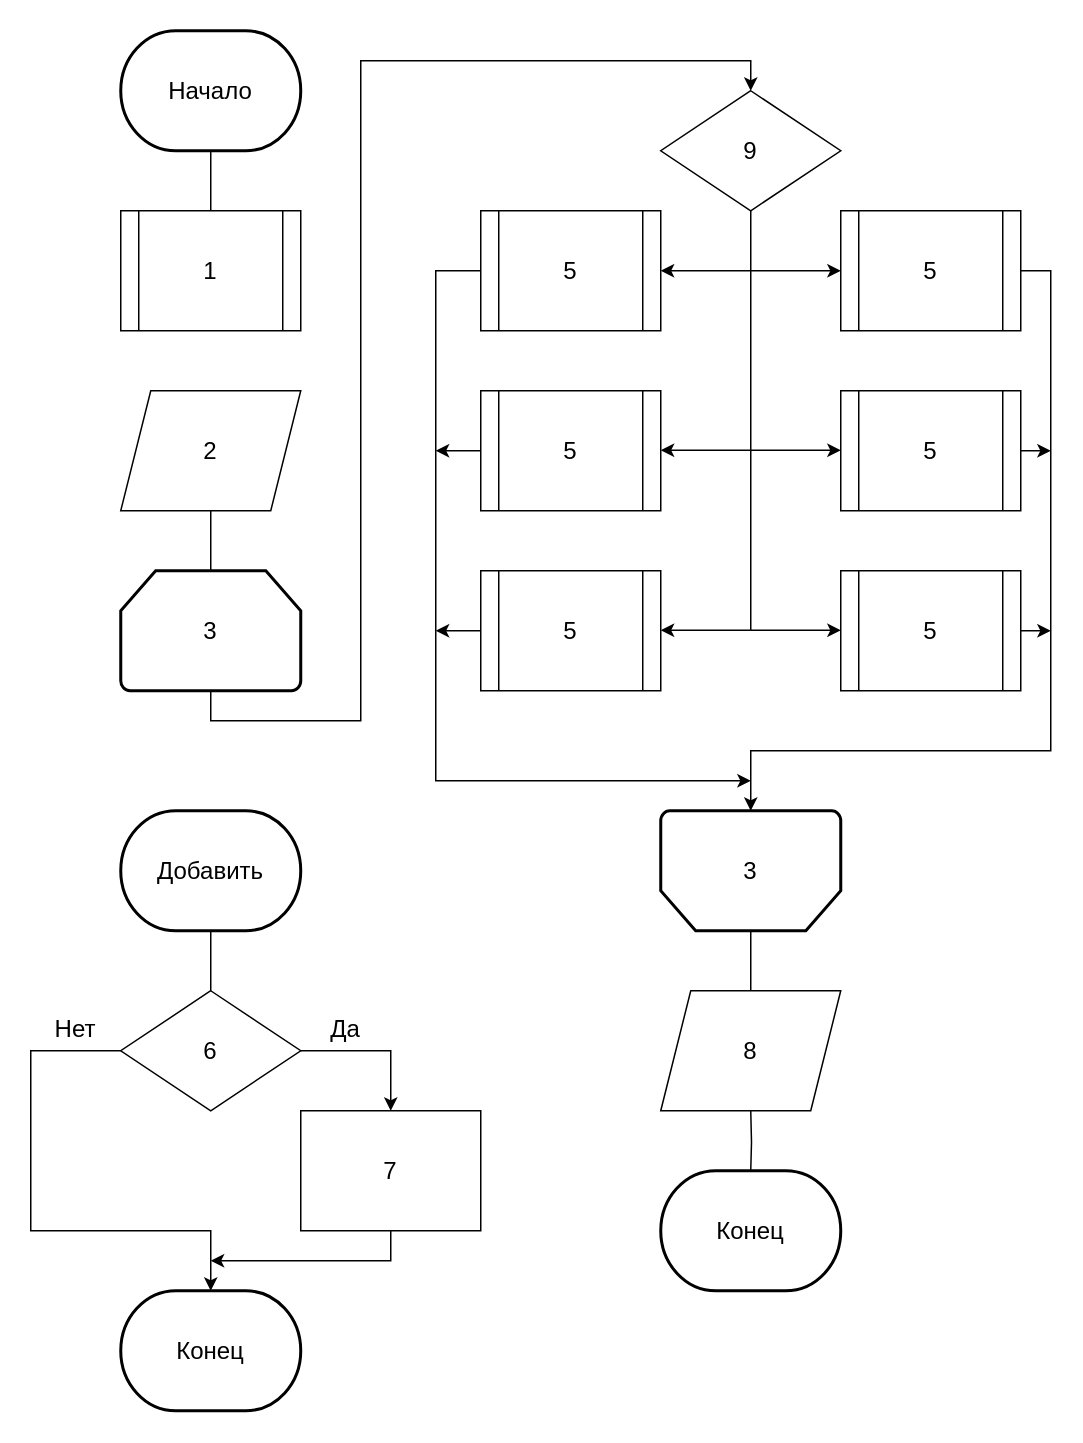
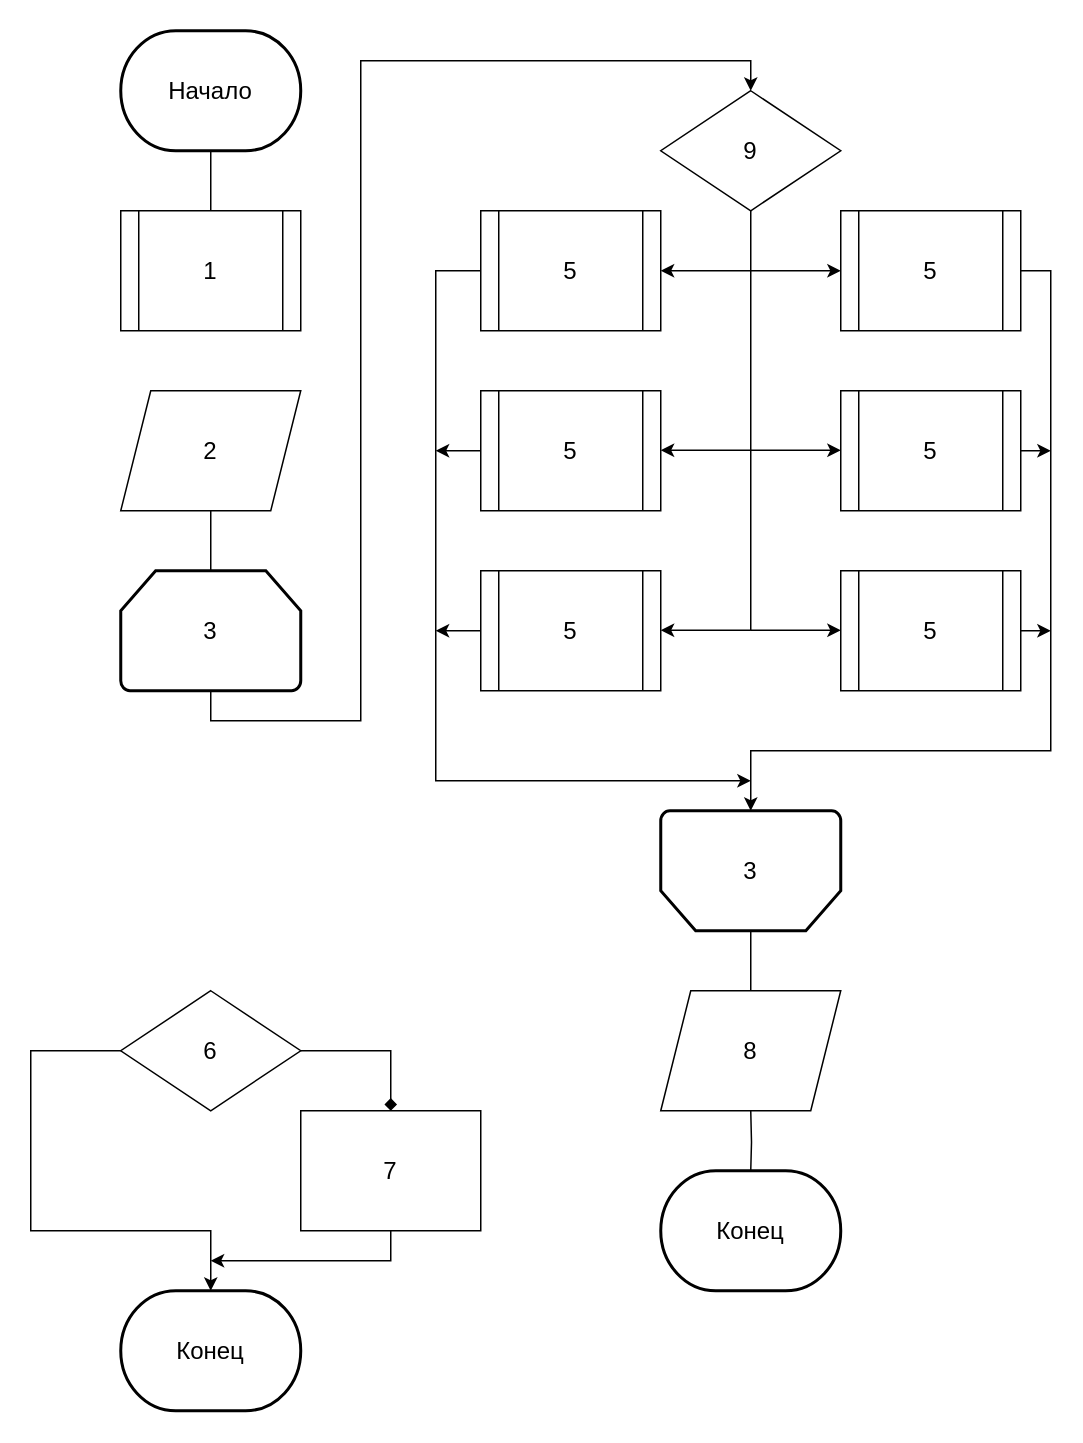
(211, 871) -> none
(211, 961) -> none
(76, 1028) -> none
(346, 1028) -> none
(391, 1099) -> (391, 1098)
